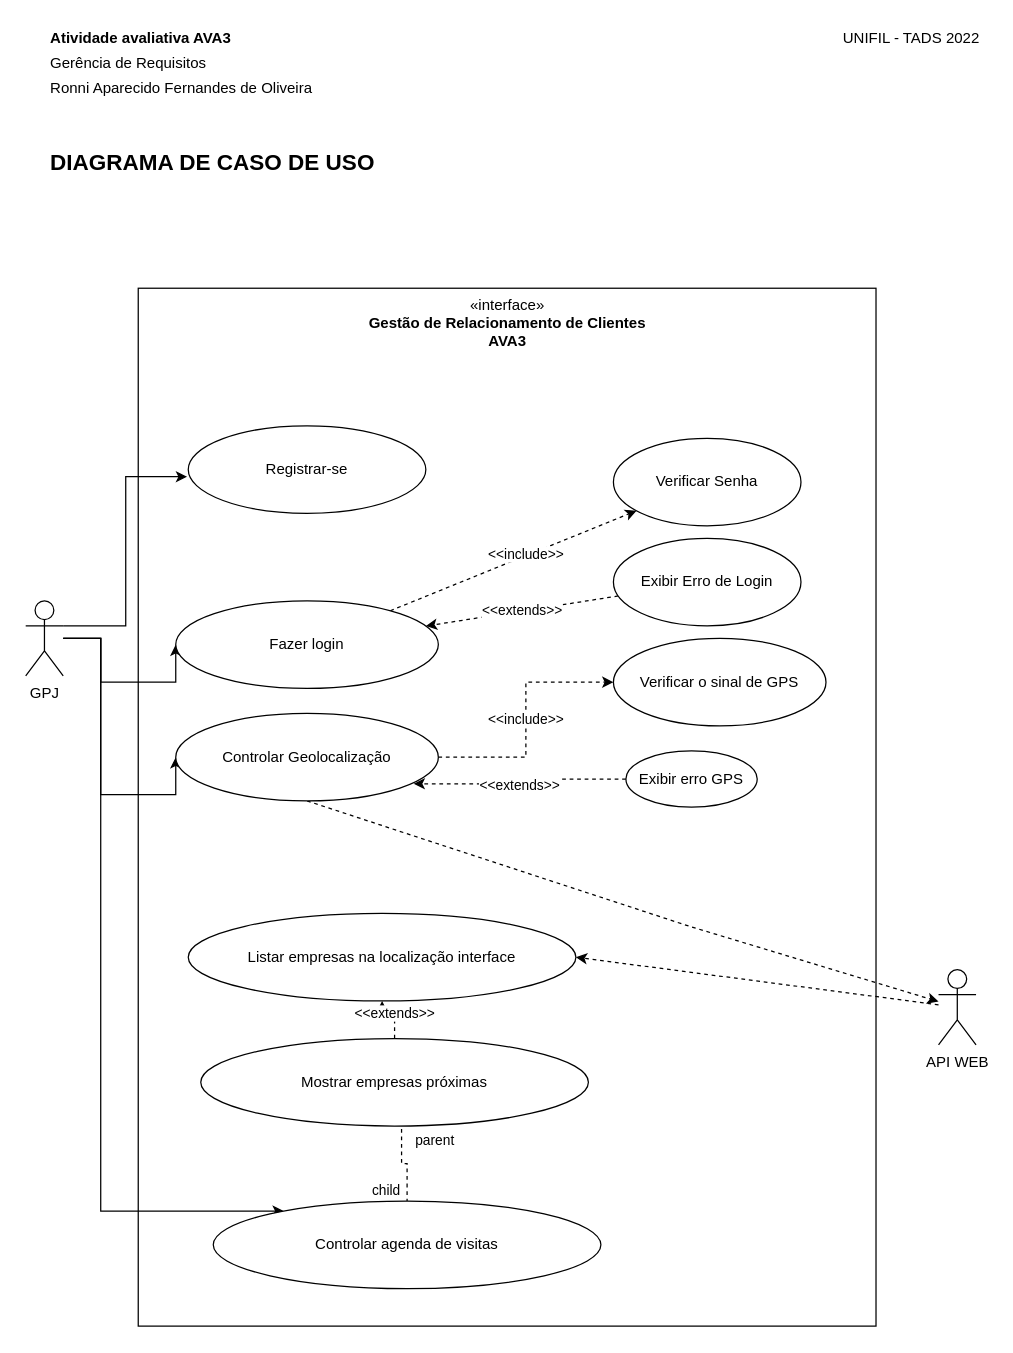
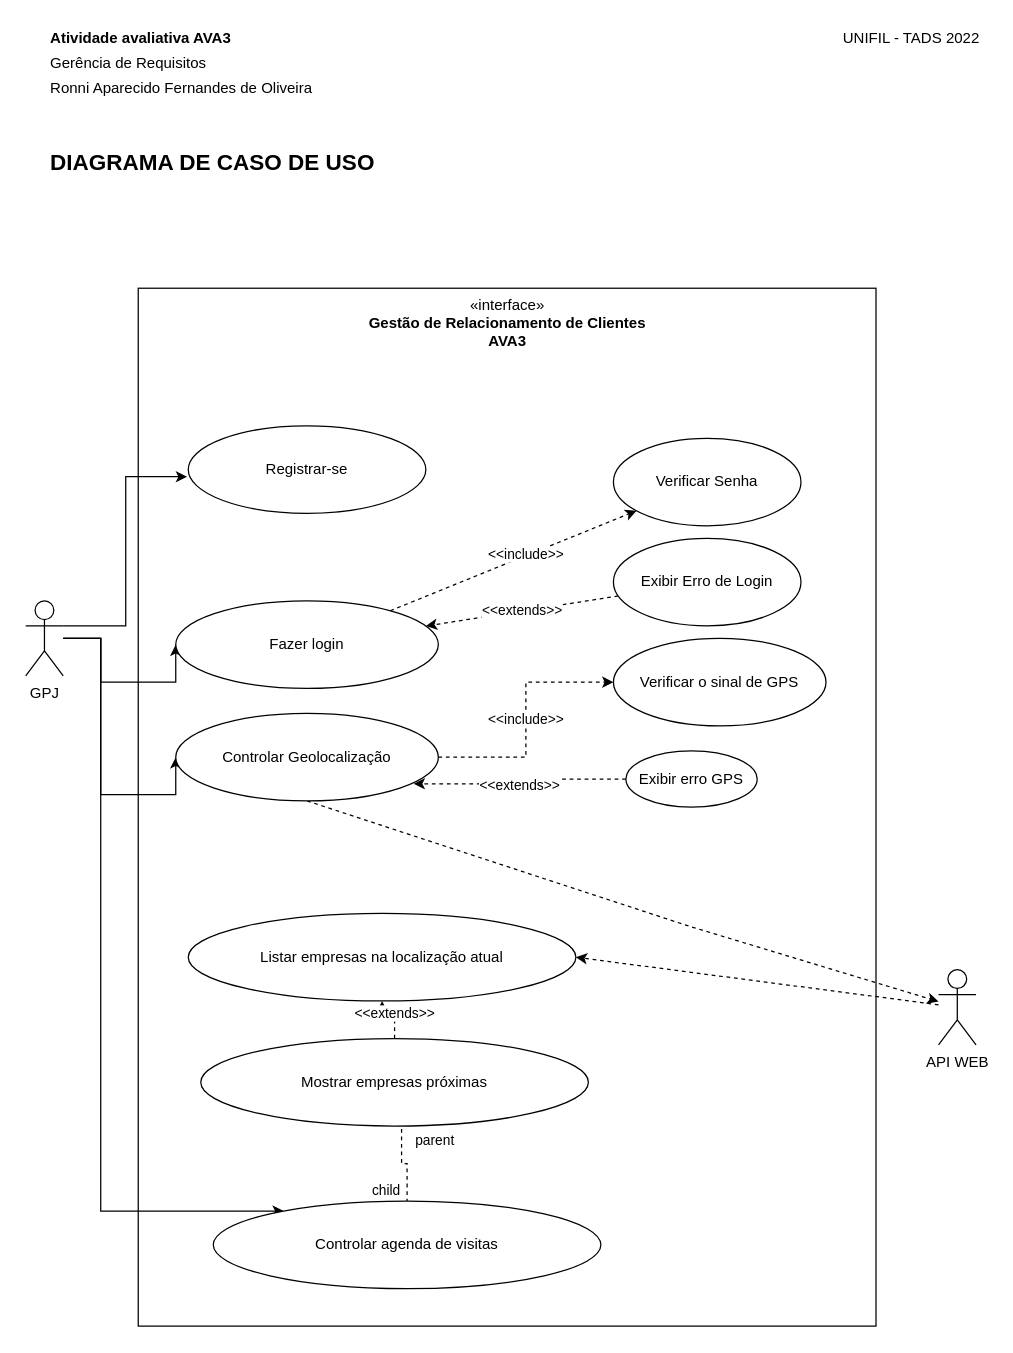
(382, 957) -> (382, 957)
